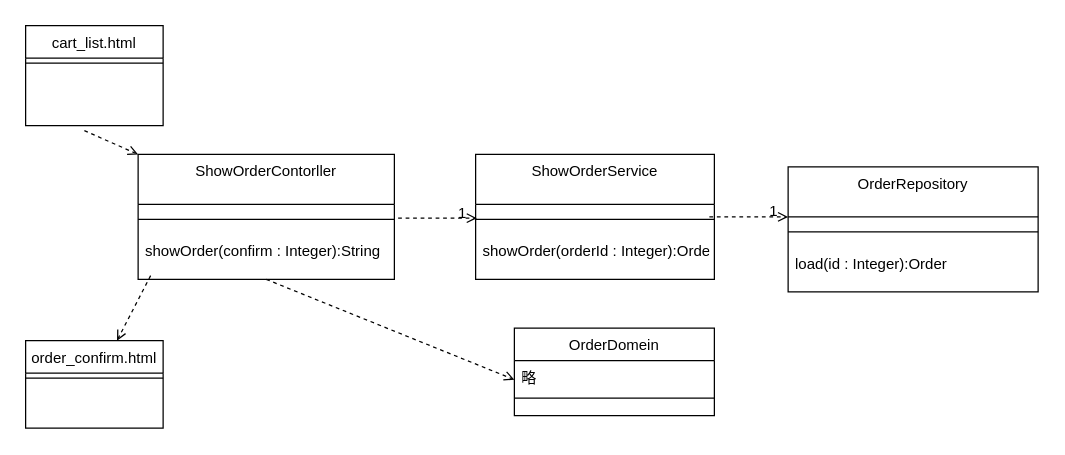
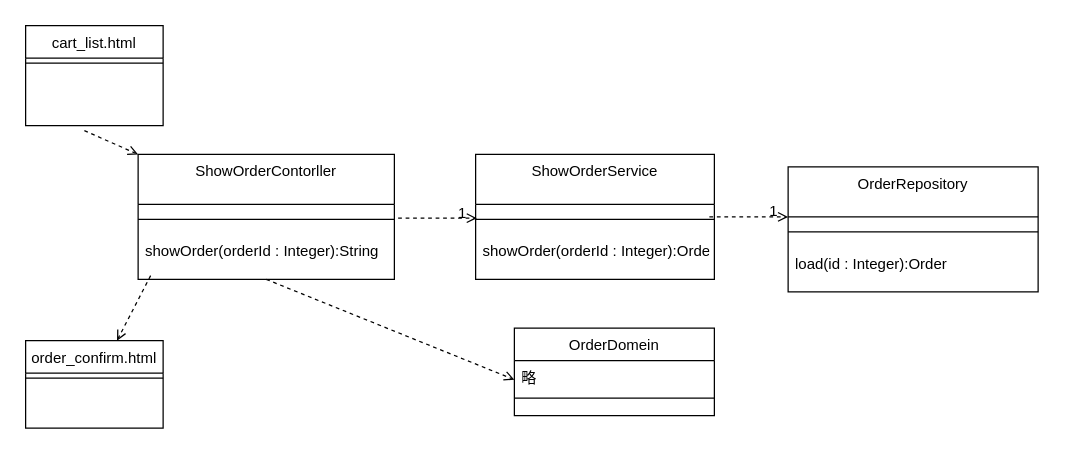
(280, 251) -> (282, 251)
